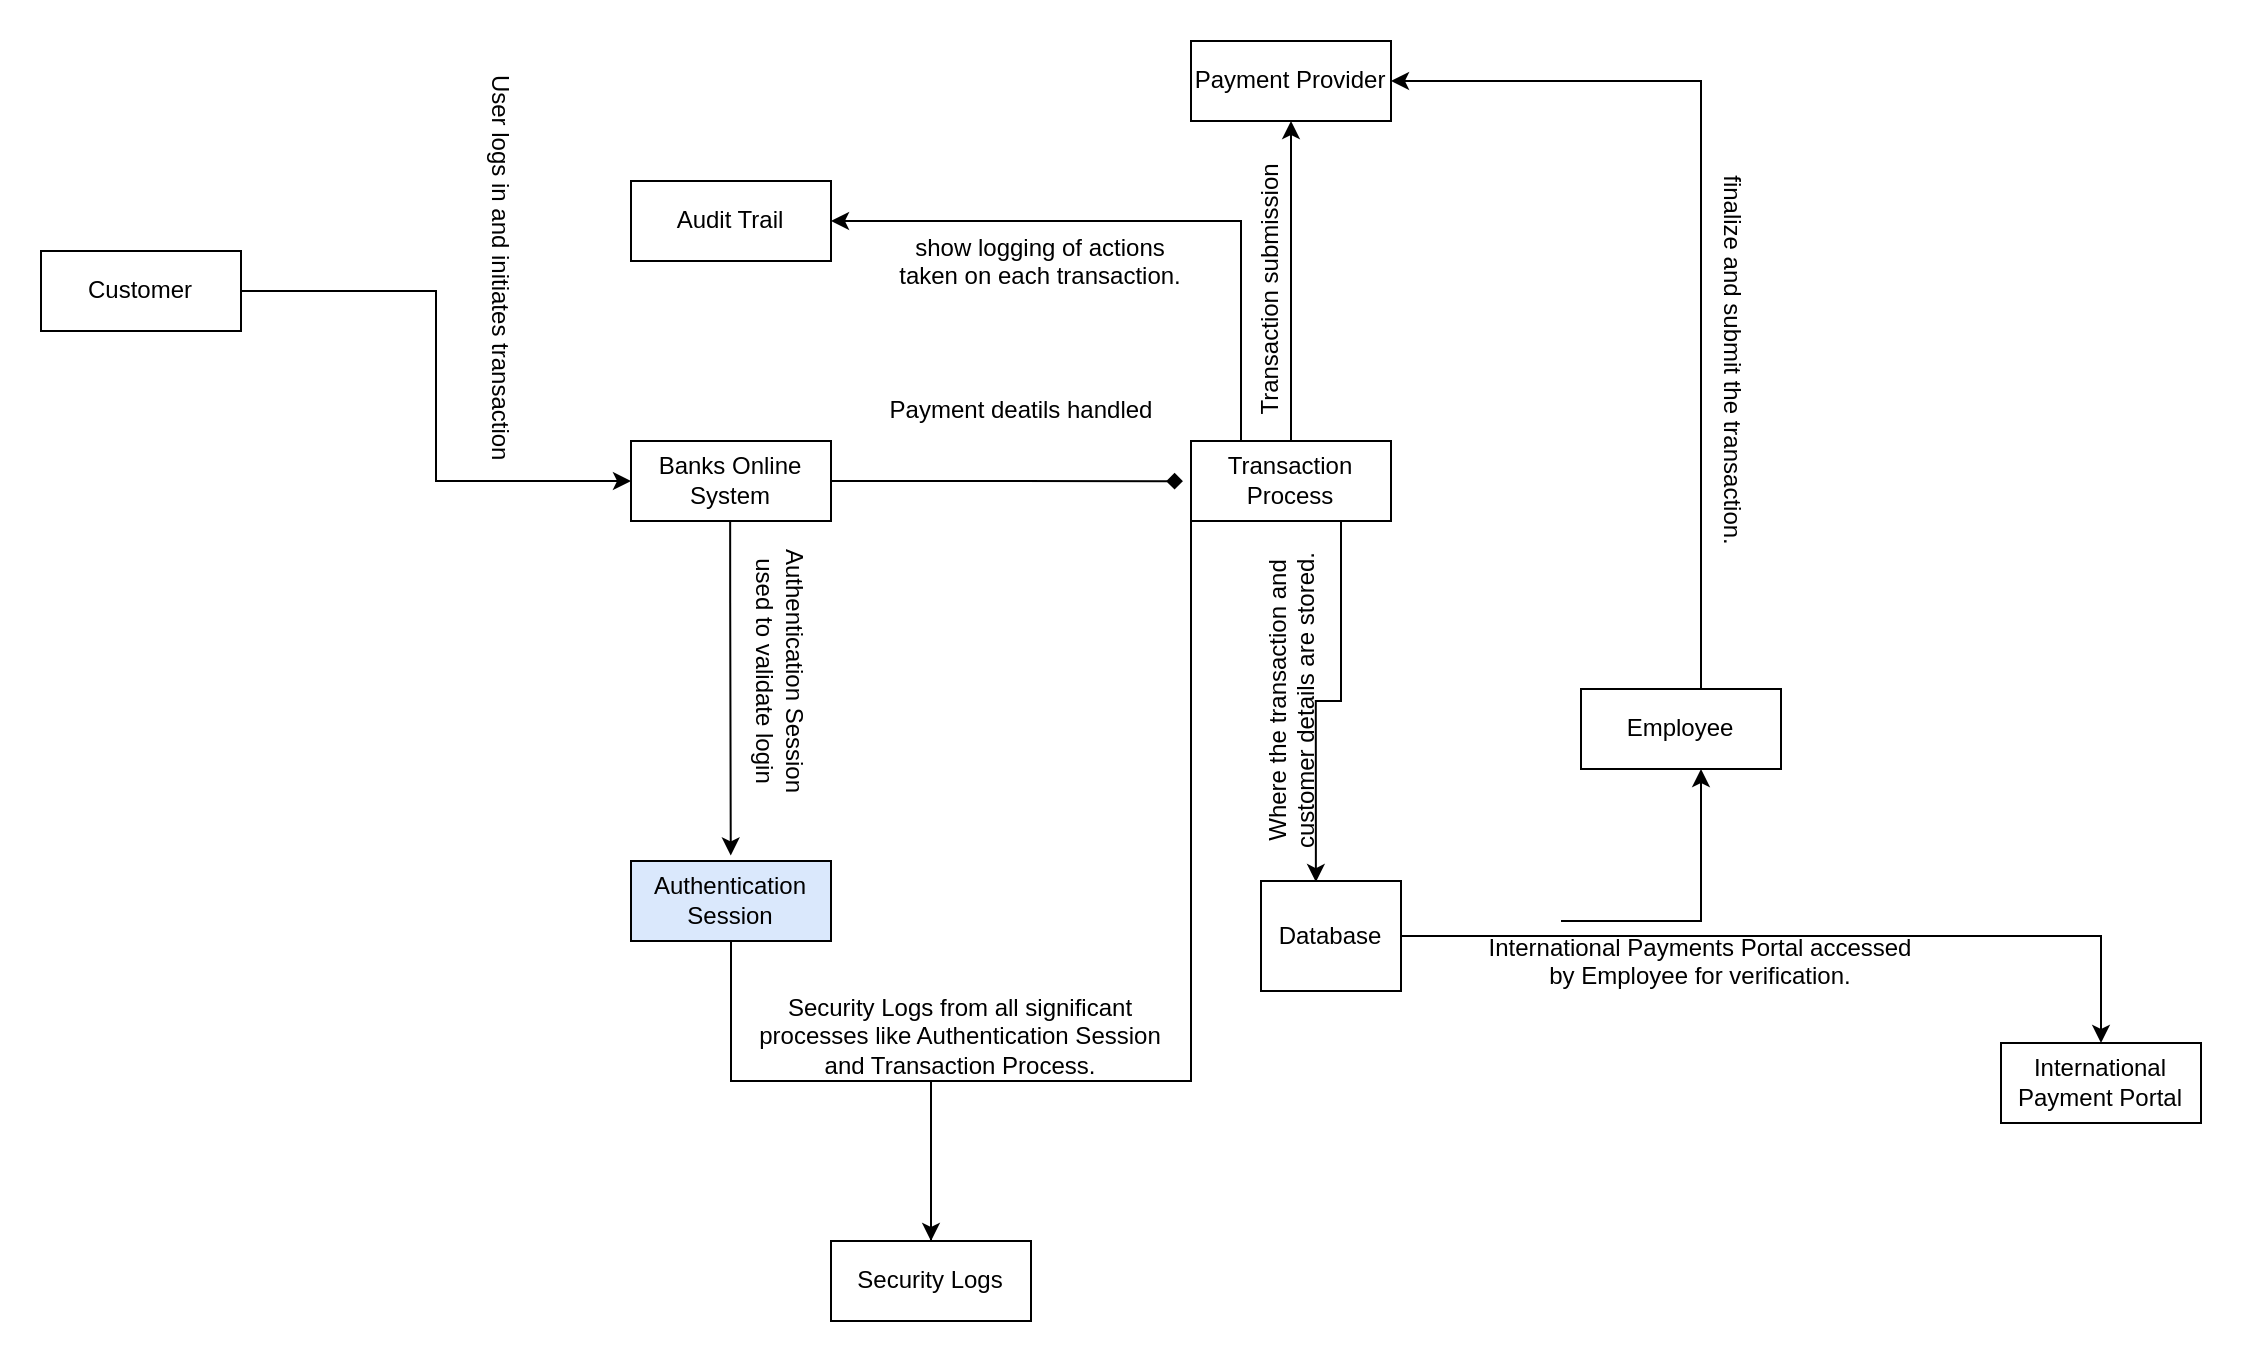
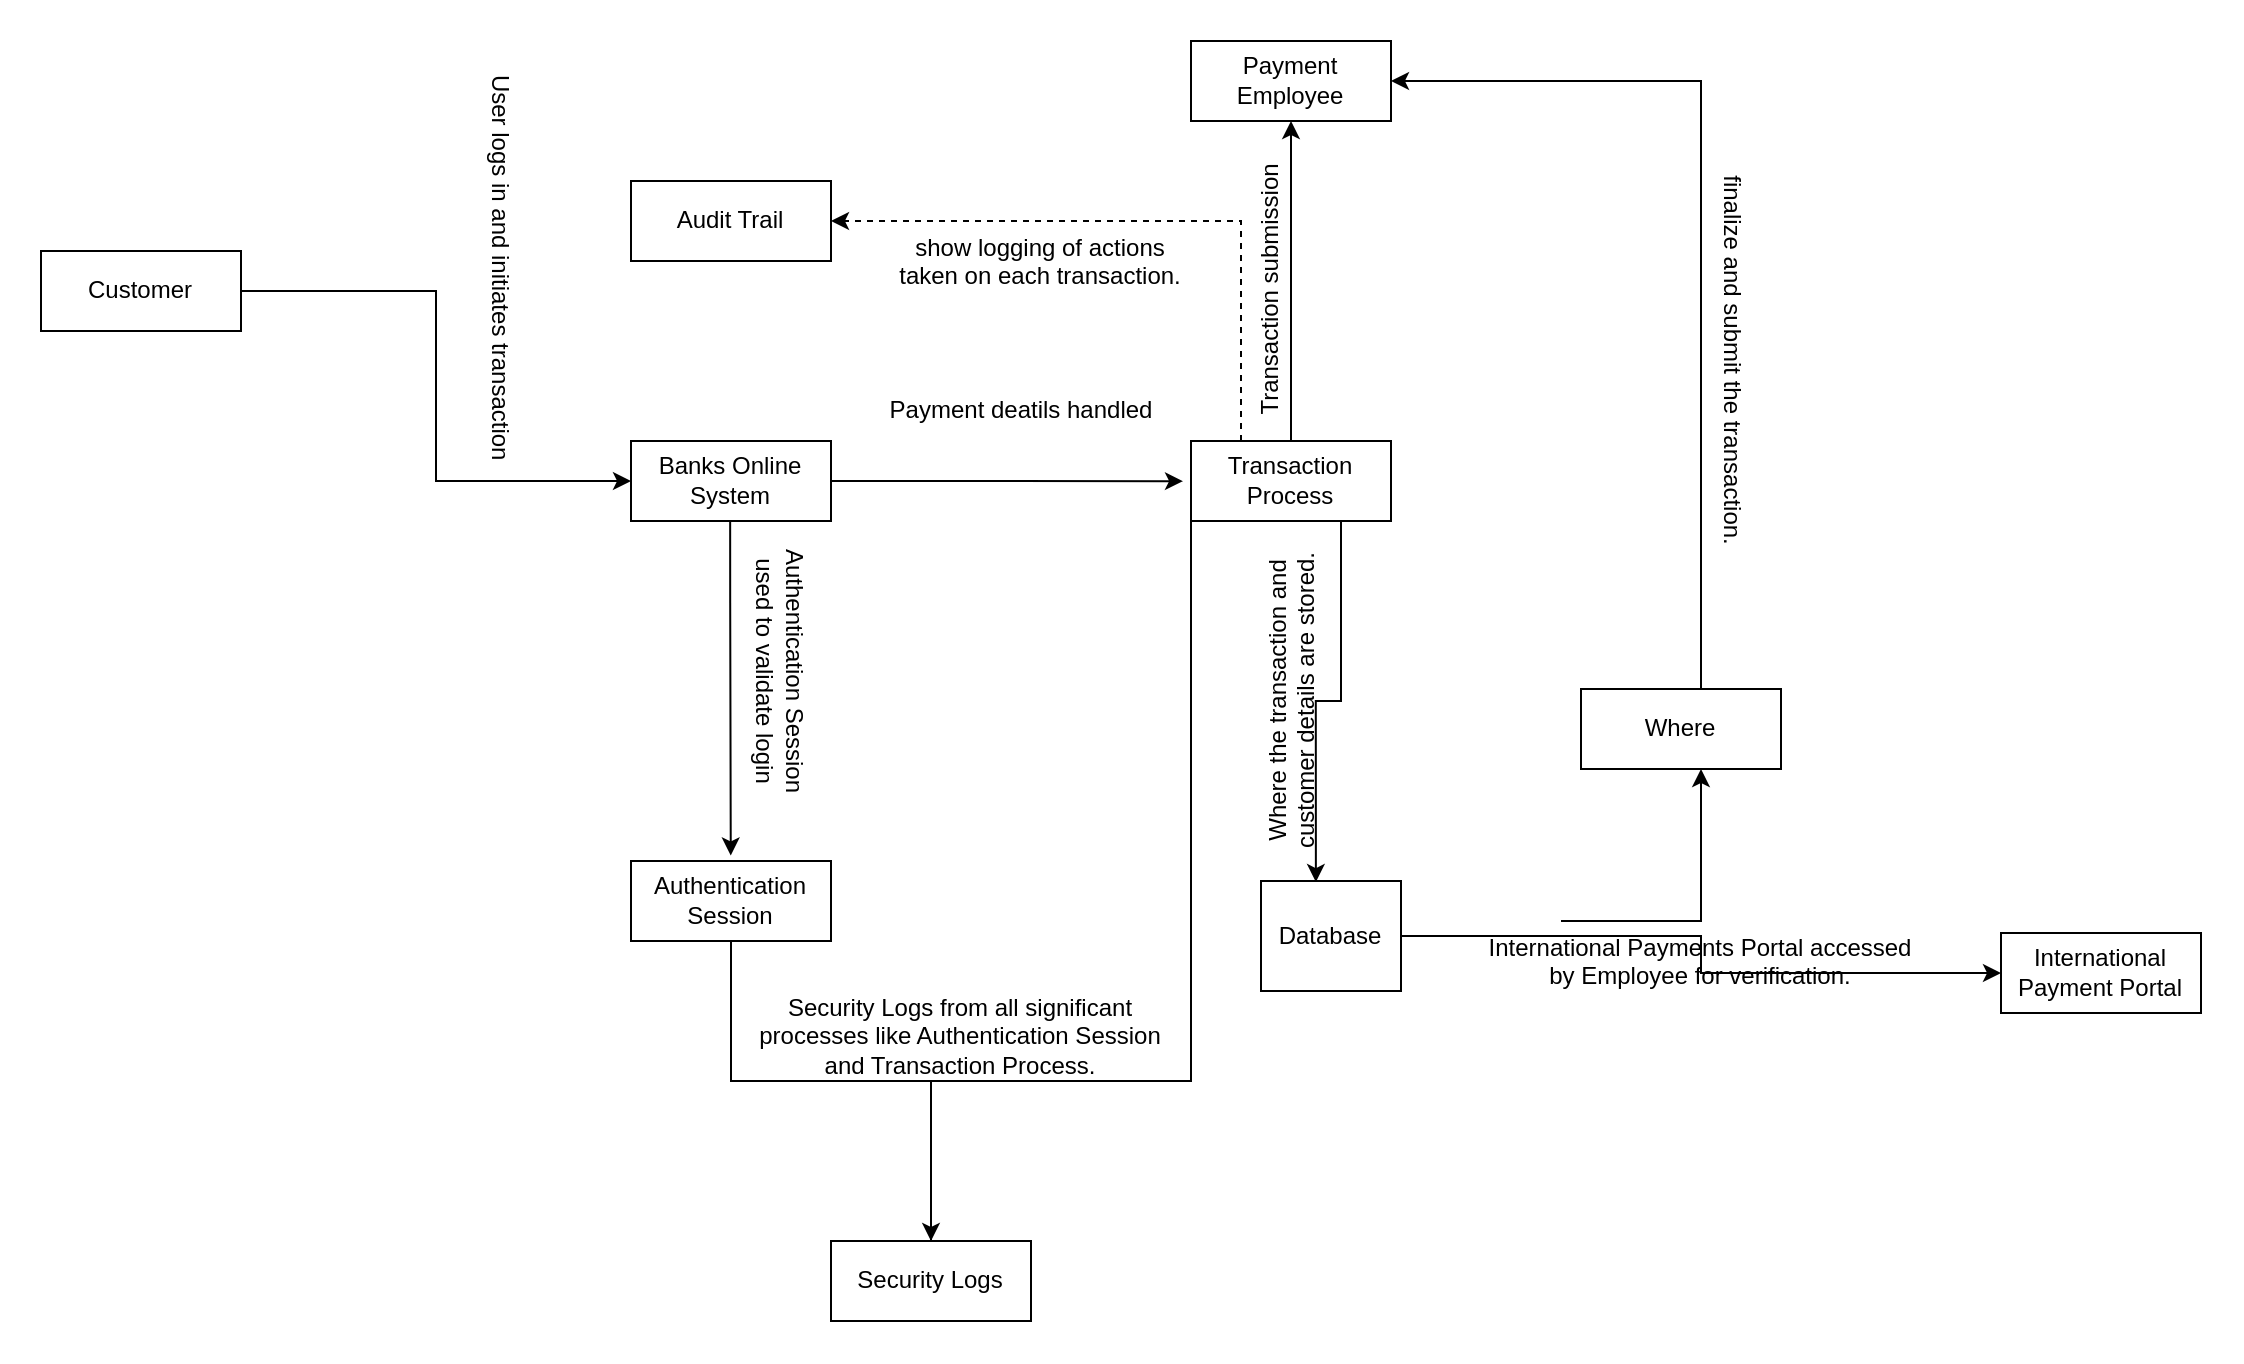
(1291, 81) -> (1291, 81)
(1152, 221) -> (1152, 221)
(1166, 481) -> (1167, 481)
(1681, 729) -> (1681, 729)
(731, 901) -> (731, 901)
(2101, 1083) -> (2101, 973)
